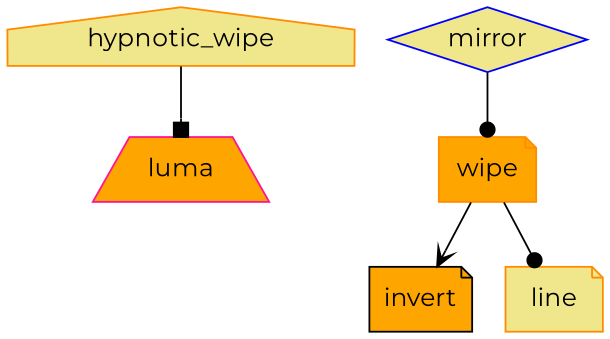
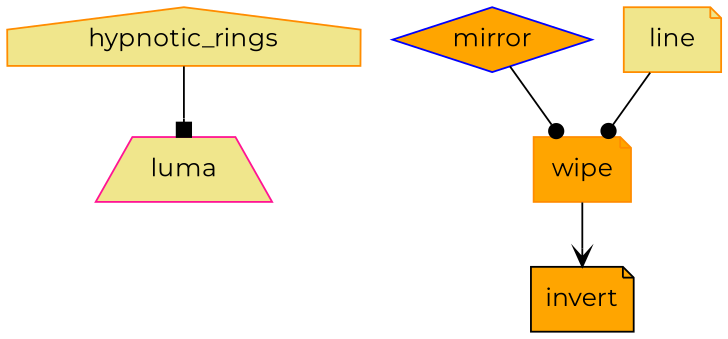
(181, 40) -> (184, 40)
(487, 40) -> (492, 40)
(181, 169) -> (184, 169)
(518, 228) -> (632, 99)
